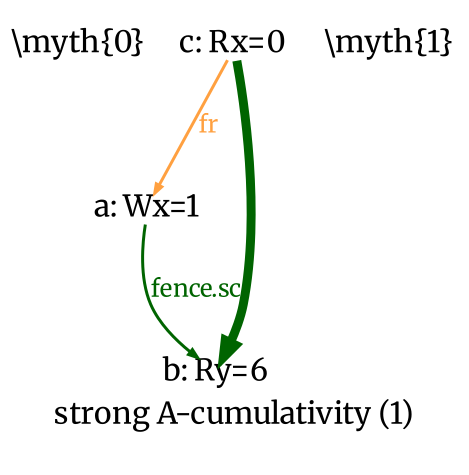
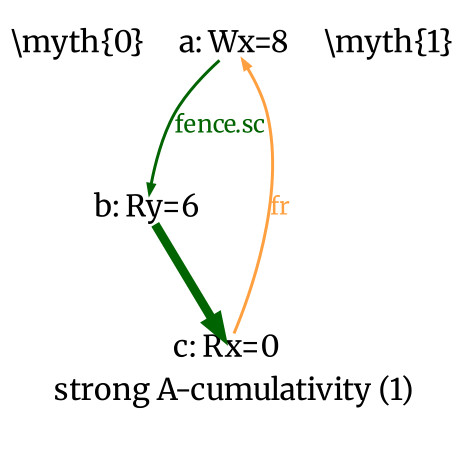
(251, 203) -> (184, 272)
(148, 209) -> (234, 45)
